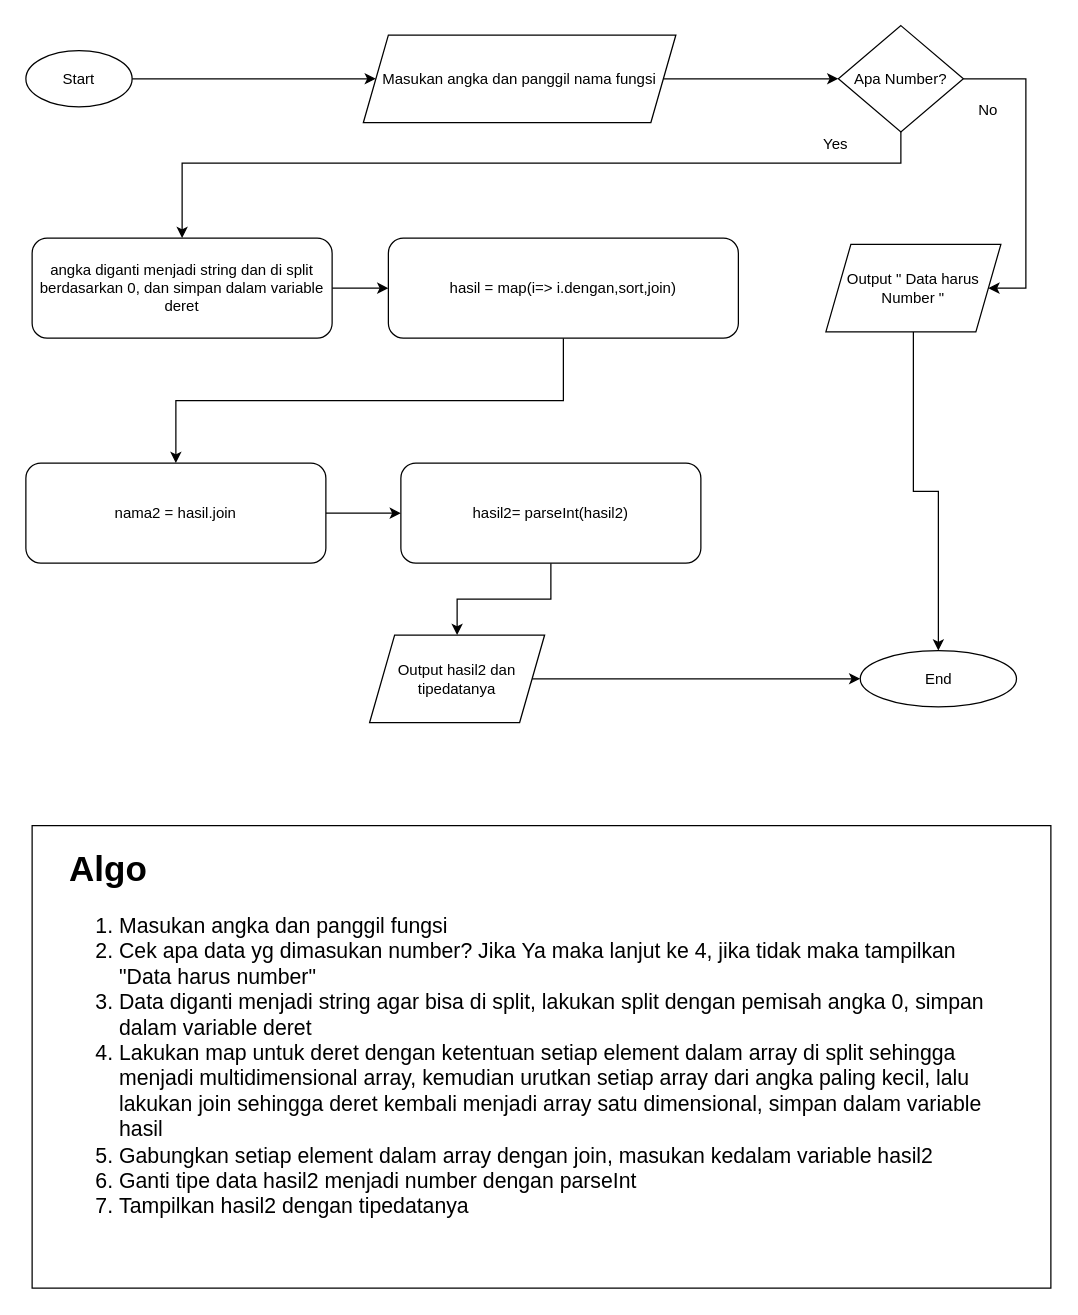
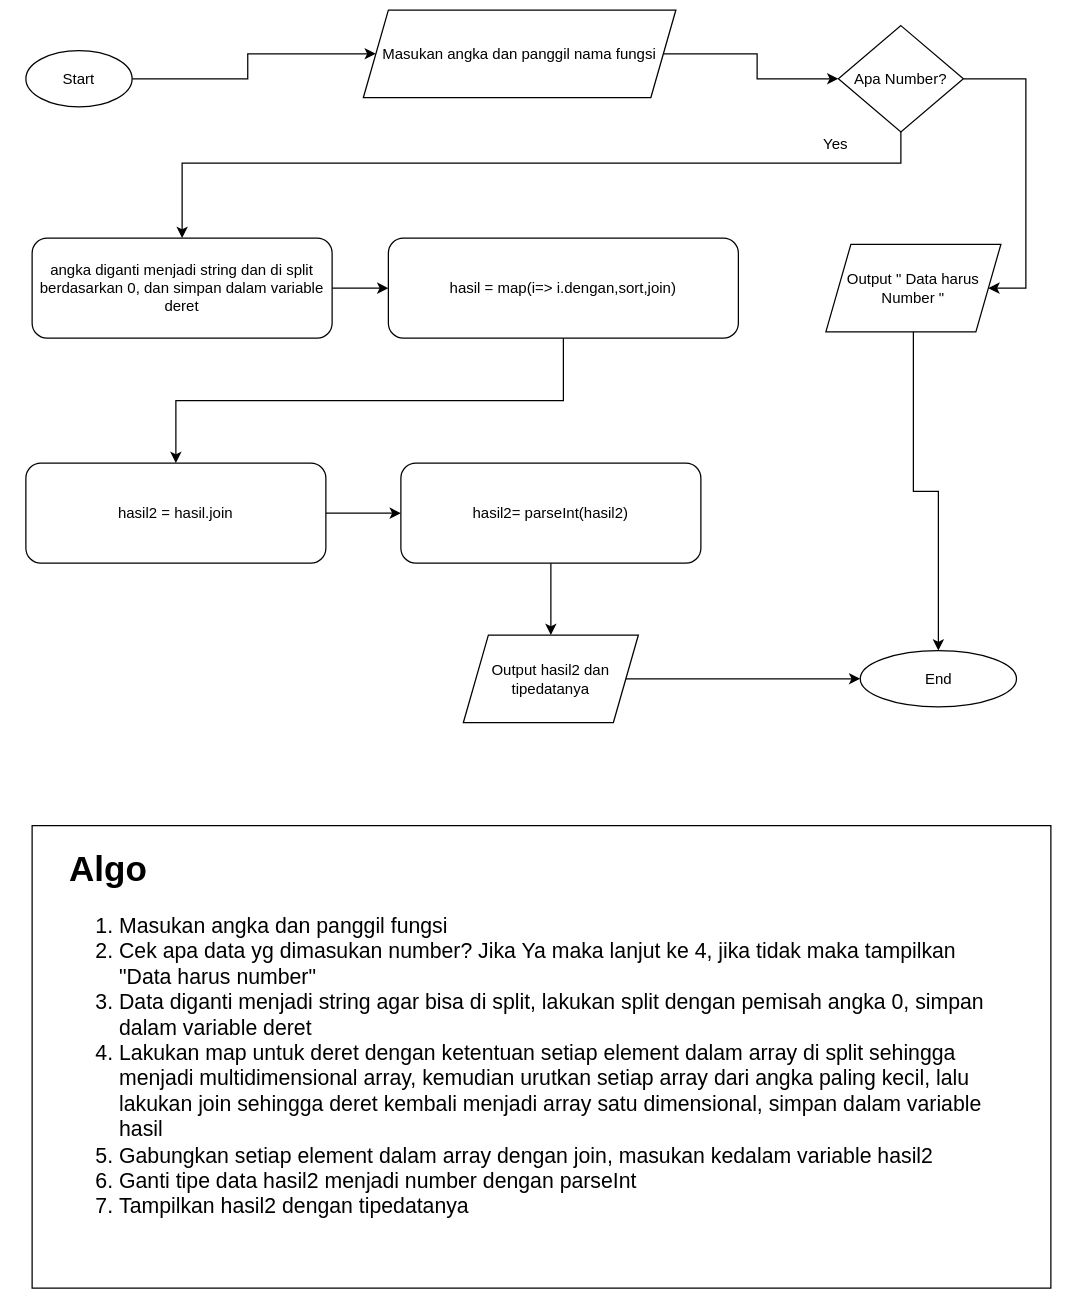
(519, 79) -> (519, 54)
(988, 110) -> none
(176, 513) -> (176, 513)
(457, 679) -> (551, 679)
